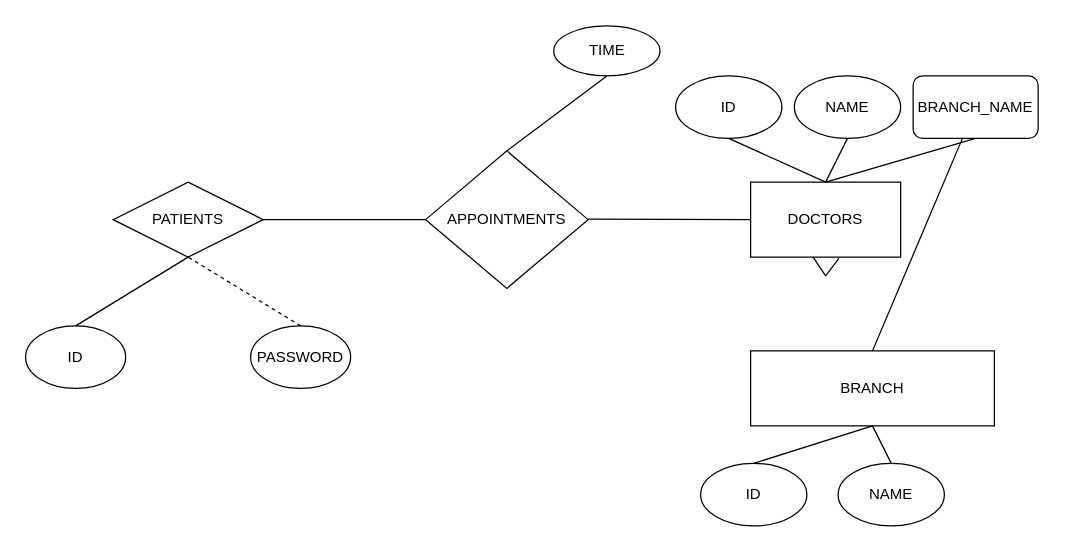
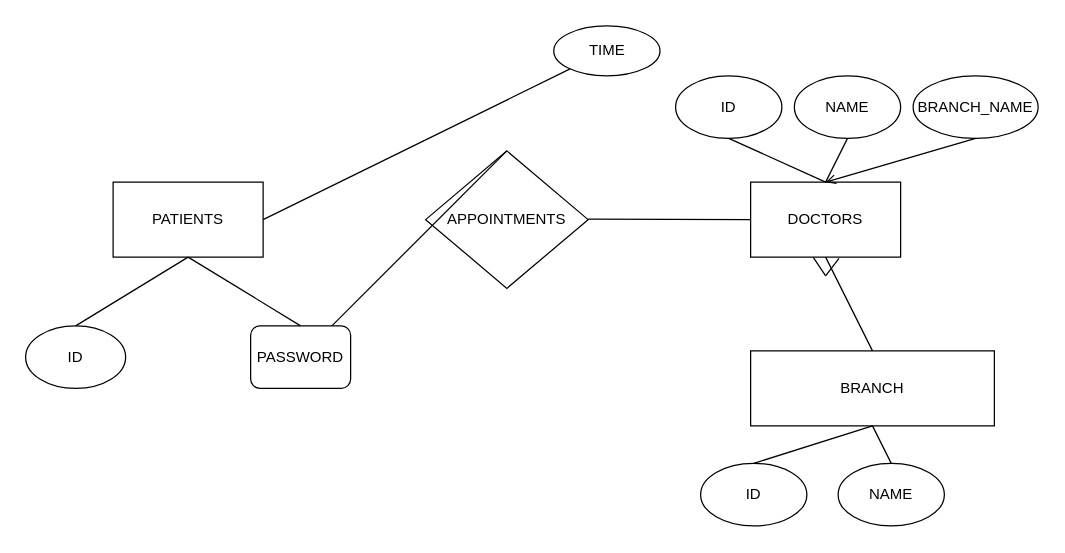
(976, 107) -> (976, 107)
(556, 113) -> (420, 238)
(829, 181) -> (830, 181)
(188, 219) -> (188, 219)
(344, 219) -> (416, 144)
(917, 244) -> (849, 304)
(244, 291) -> (244, 291)
(301, 357) -> (301, 357)
